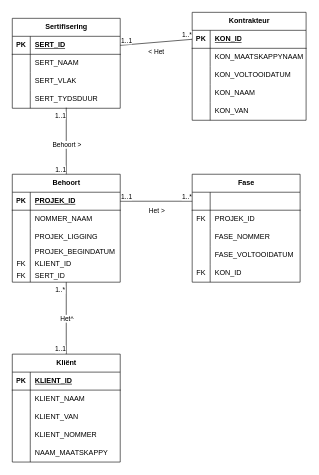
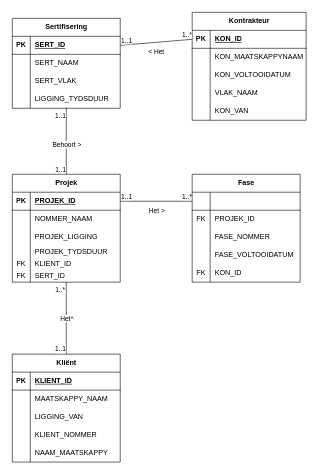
(231, 93) -> (233, 93)
(61, 99) -> (67, 99)
(67, 183) -> (67, 183)
(69, 252) -> (65, 252)
(57, 399) -> (65, 399)
(55, 417) -> (57, 417)
